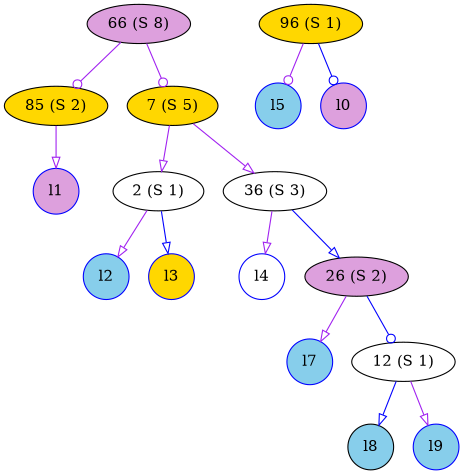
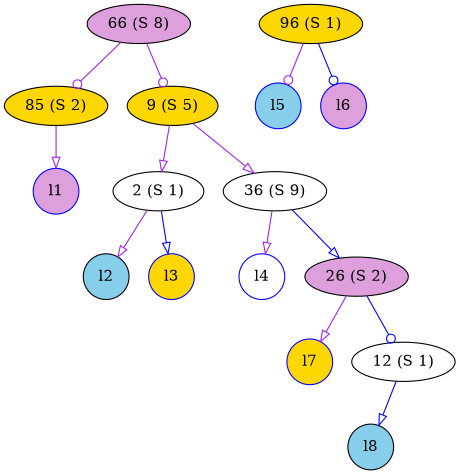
(173, 106) -> (173, 106)
(344, 106) -> (344, 106)
(275, 191) -> (275, 191)
(106, 277) -> (106, 277)
(310, 362) -> (310, 362)
(436, 447) -> none
